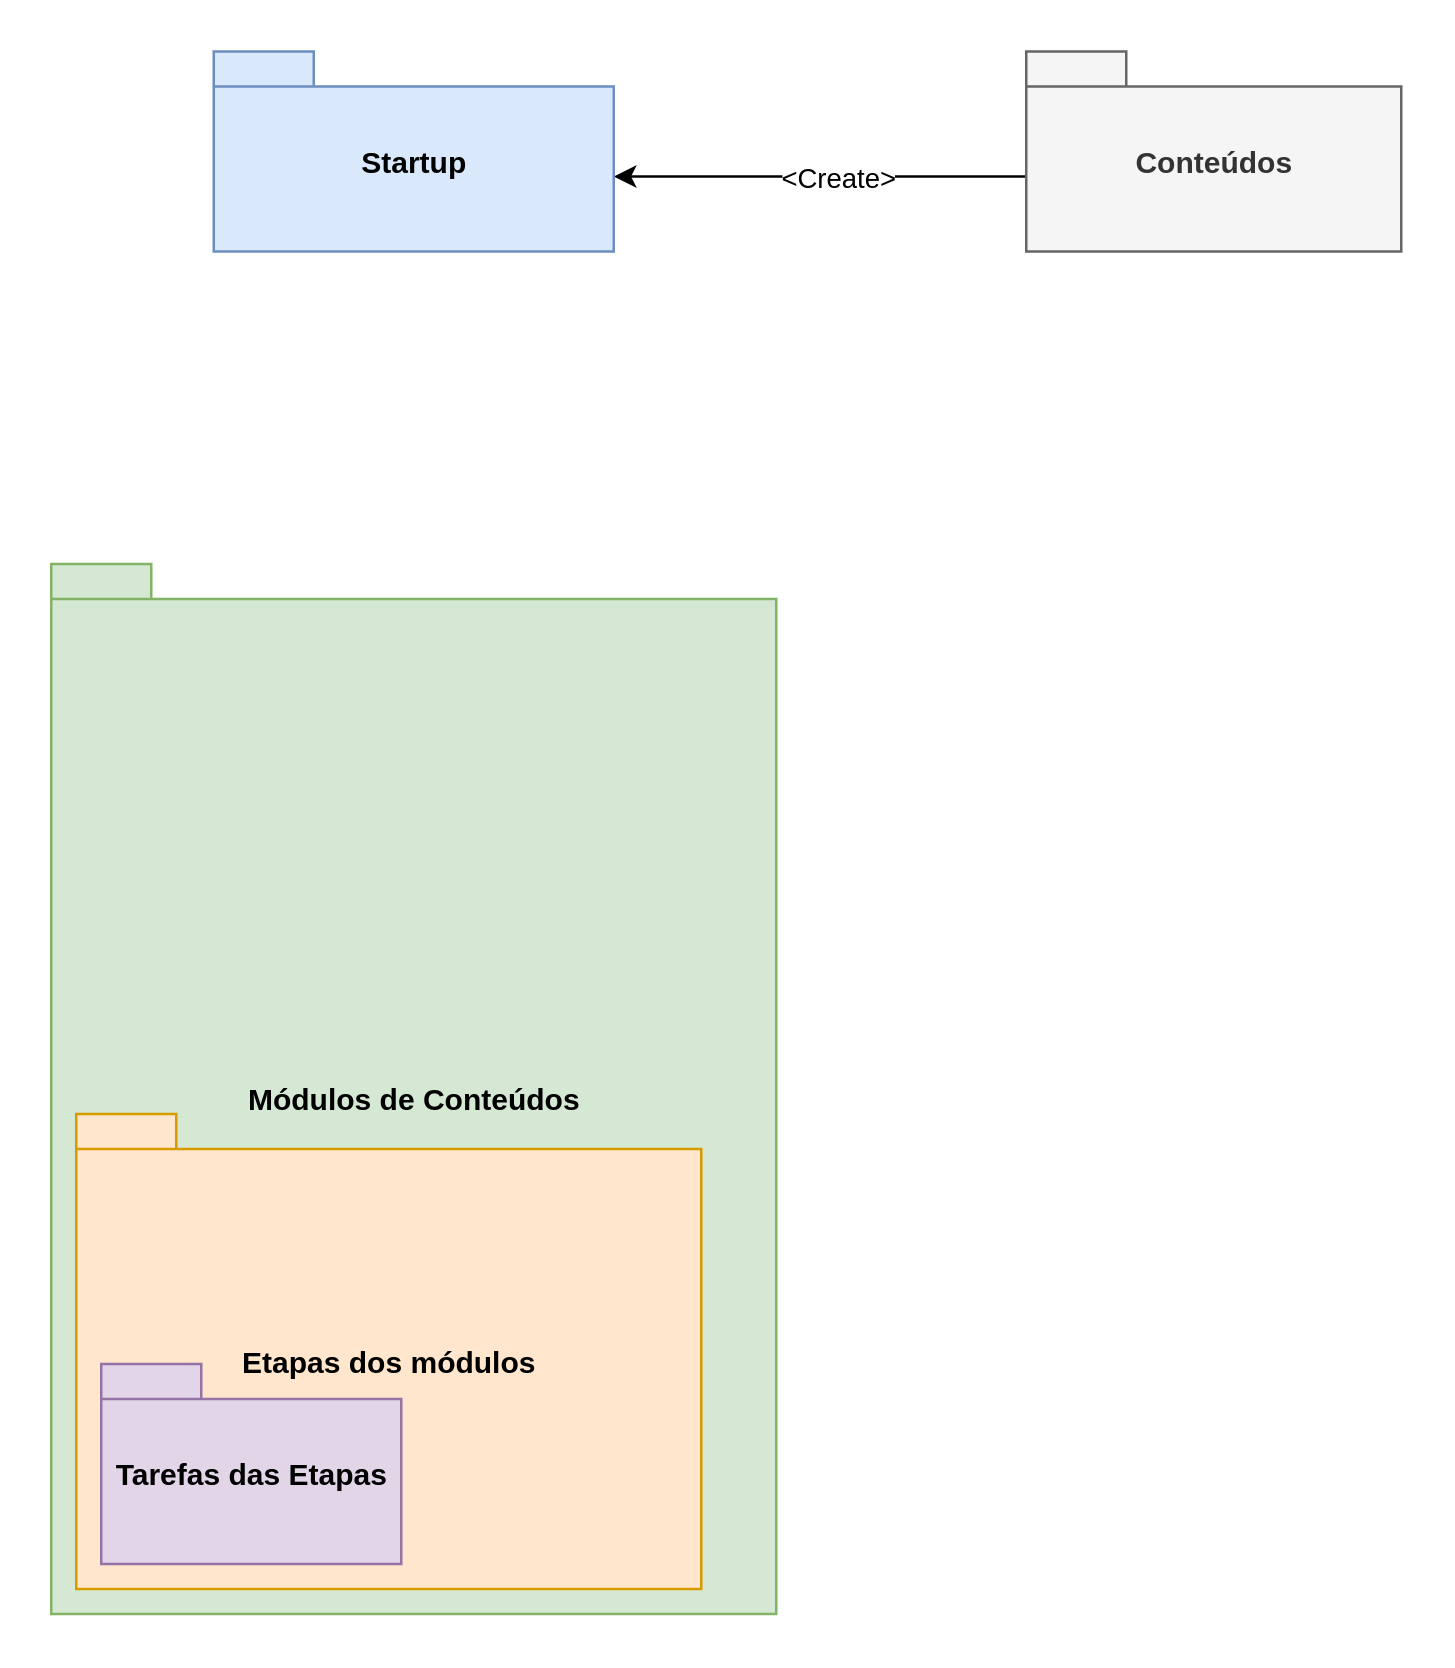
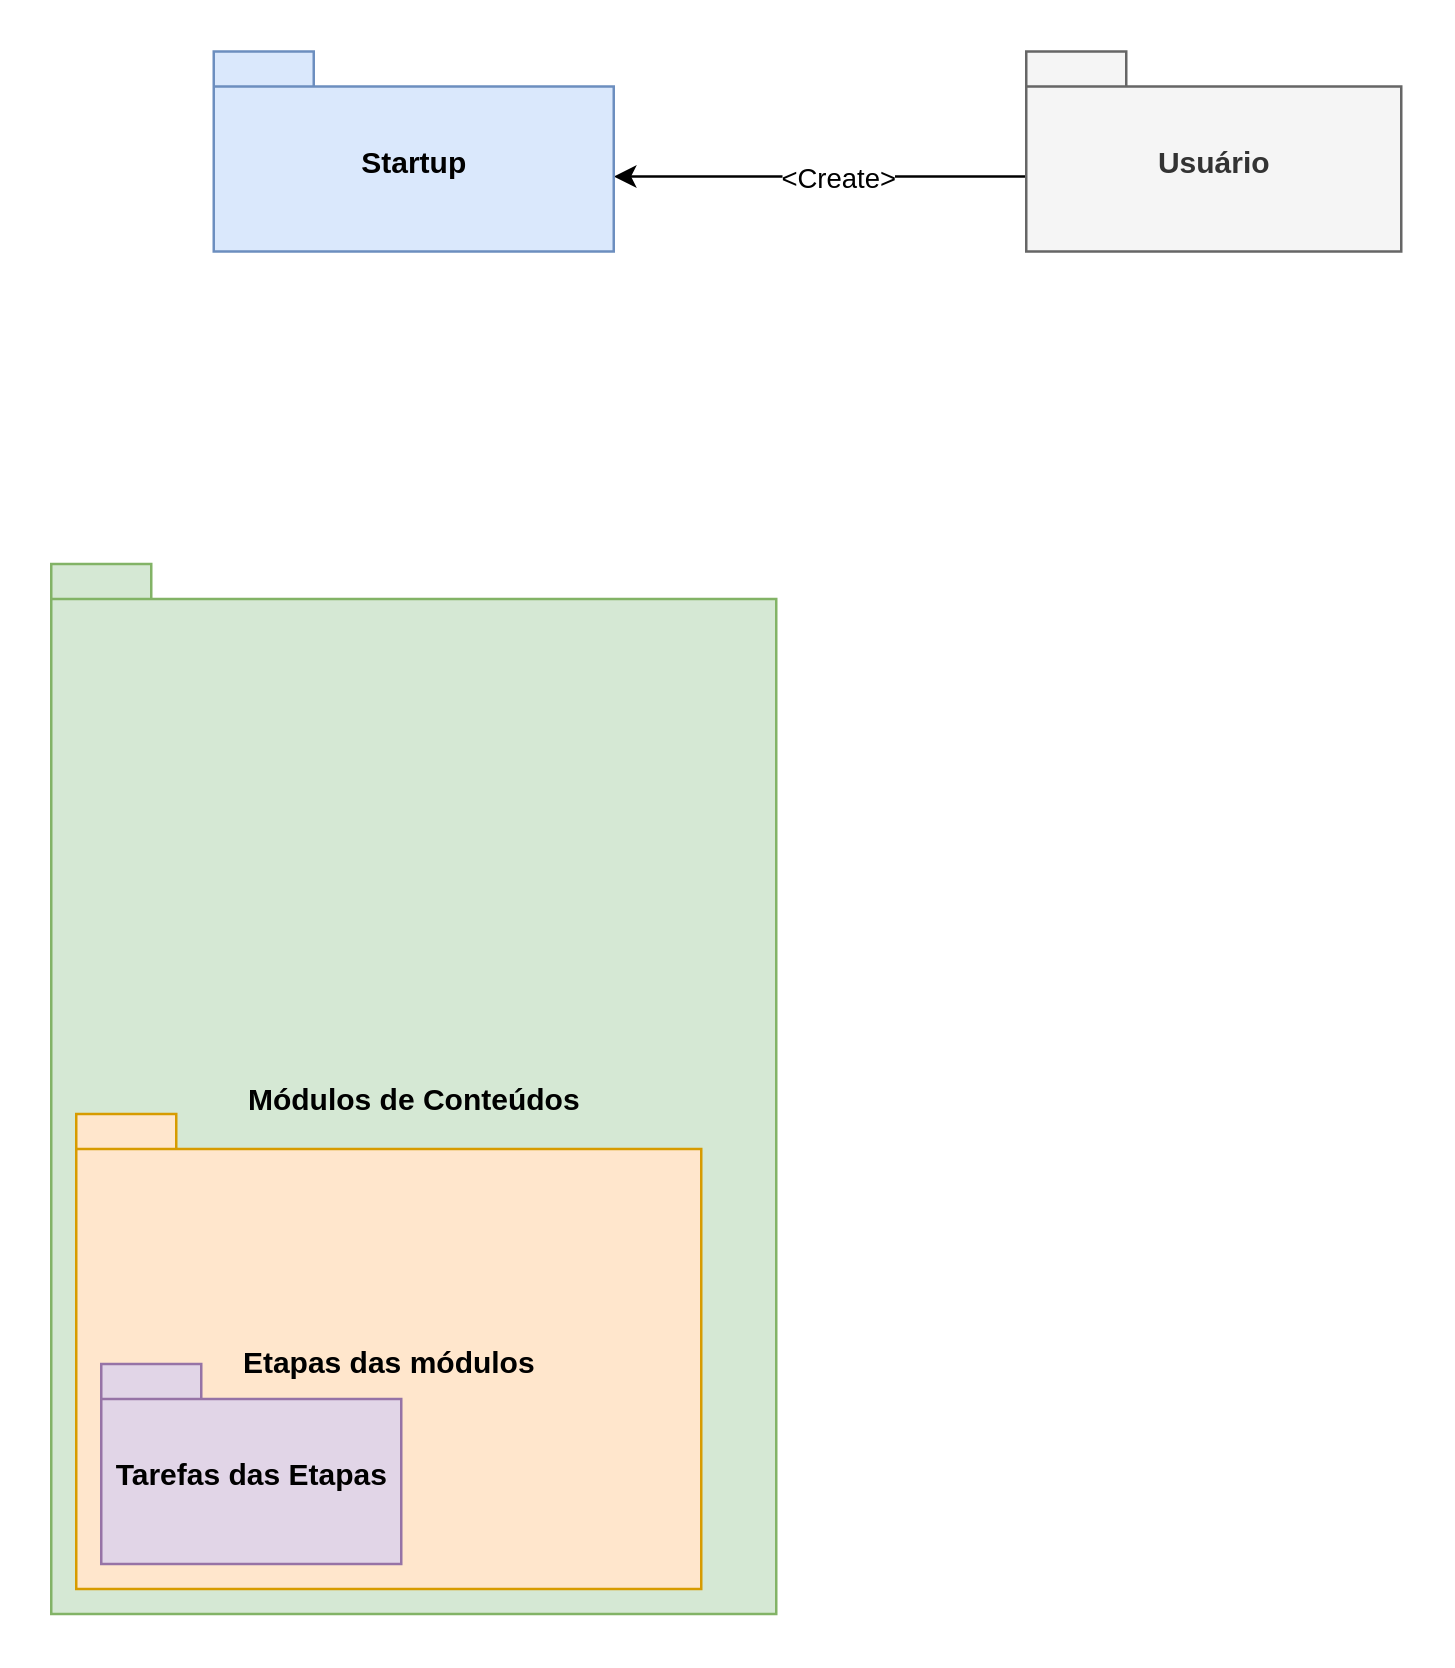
(1215, 164) -> (1215, 164)
(390, 1364) -> (390, 1364)
